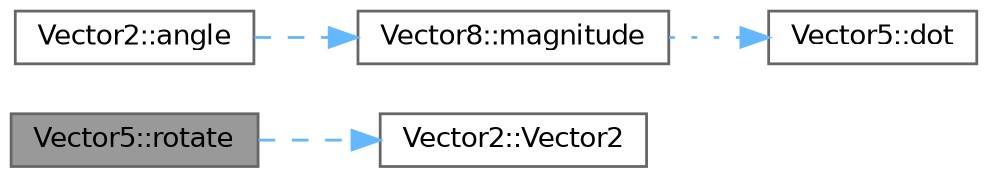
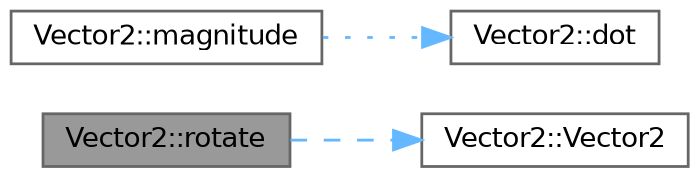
(135, 37) -> none
(513, 37) -> (167, 37)
(873, 37) -> (555, 37)
(135, 140) -> (167, 140)
